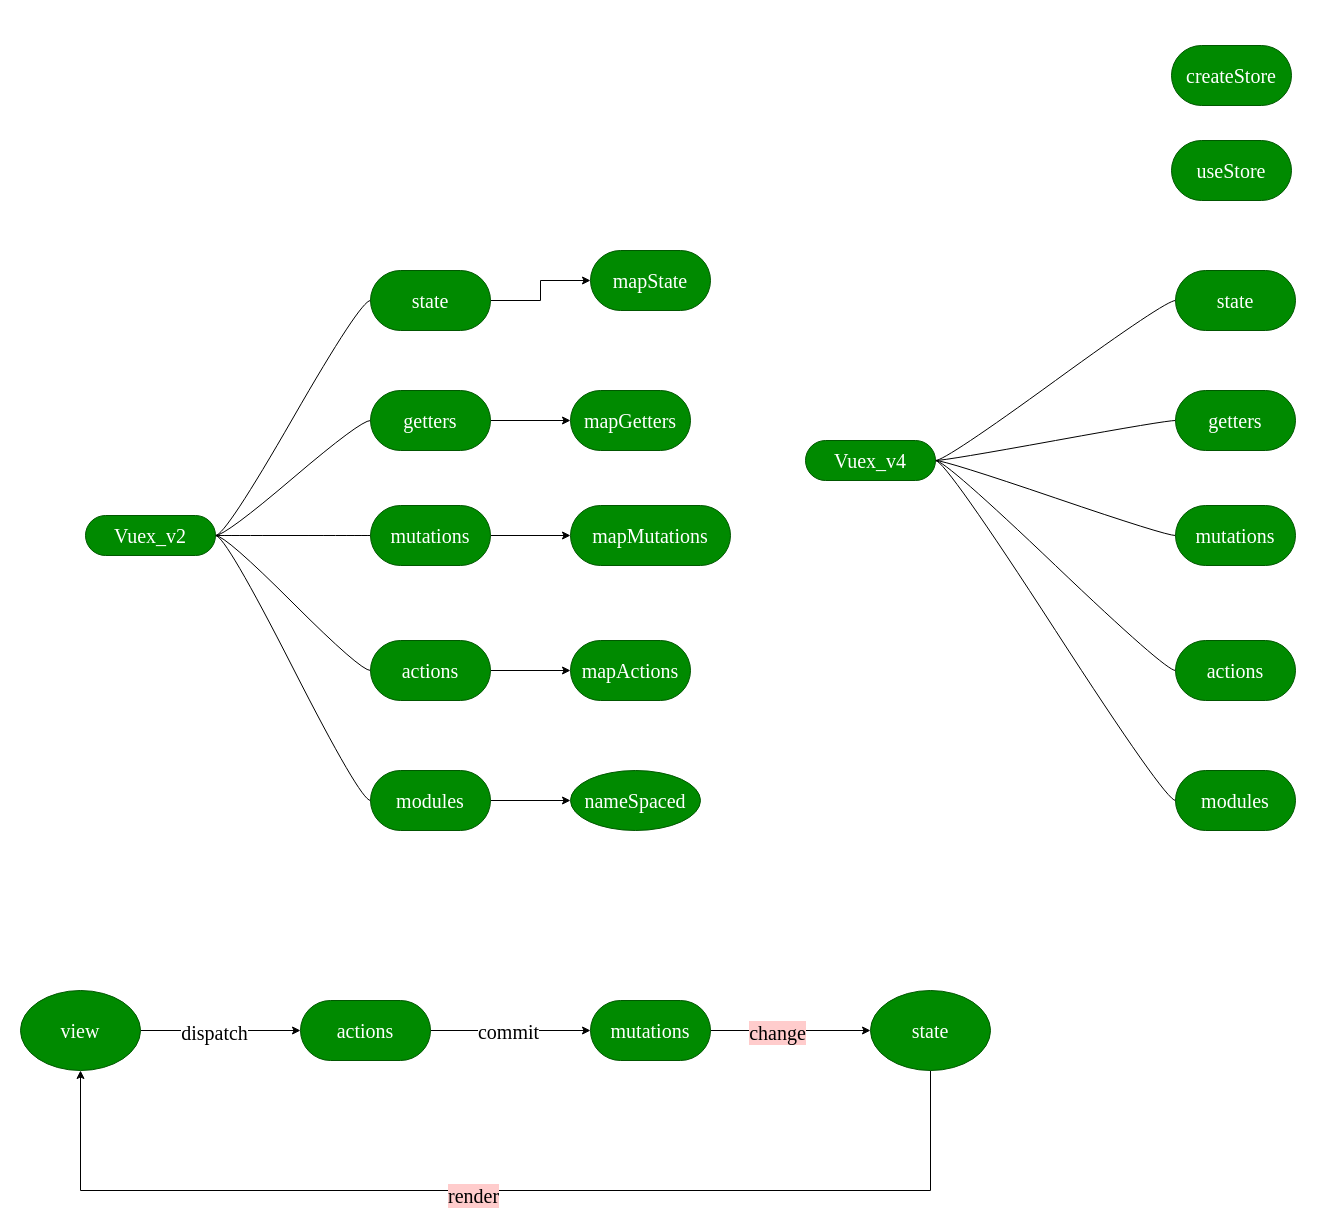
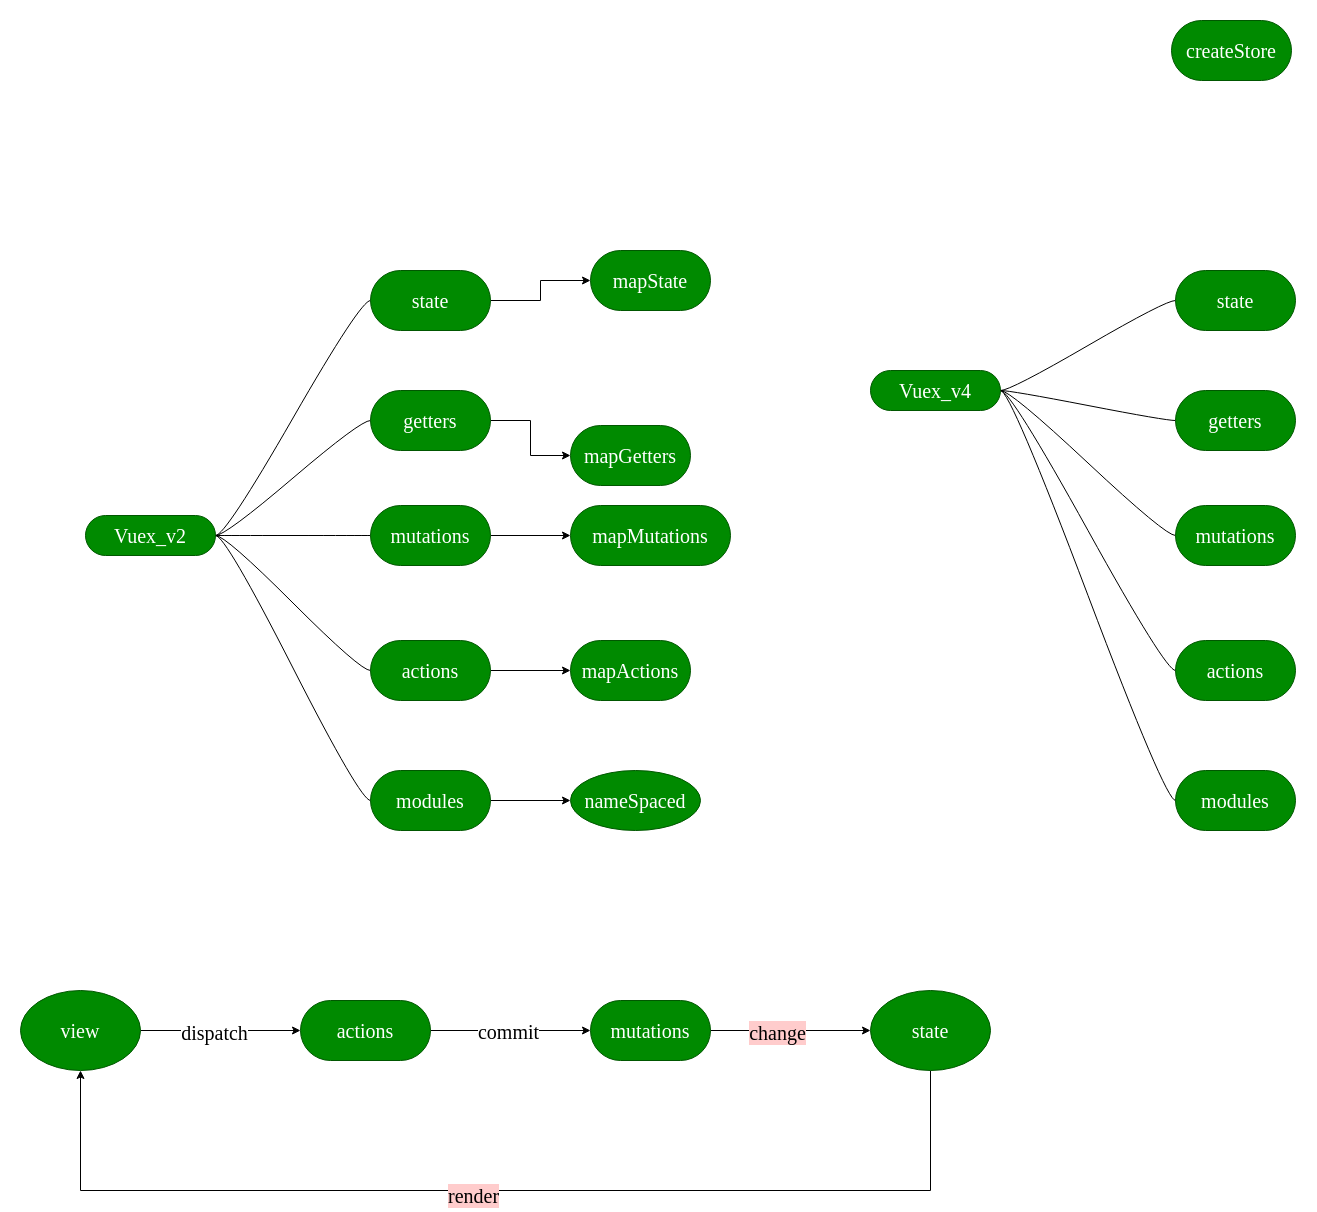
(1232, 76) -> (1232, 51)
(1232, 171) -> none
(631, 421) -> (631, 456)
(871, 461) -> (936, 391)
